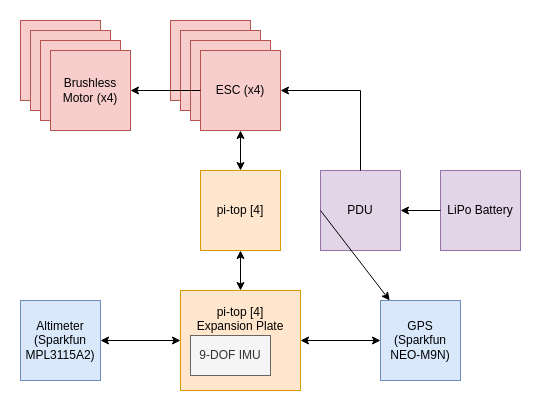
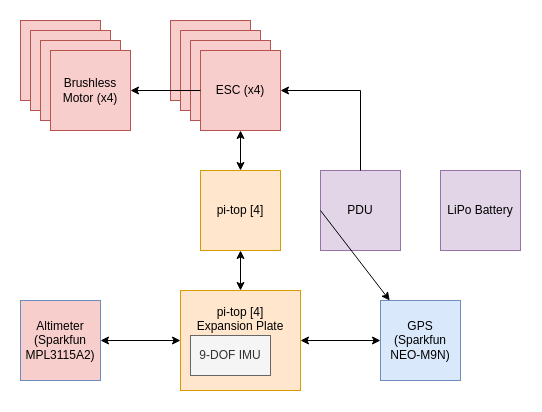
(424, 211) -> none
(61, 341) -> (61, 341)
